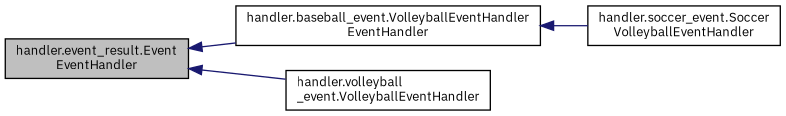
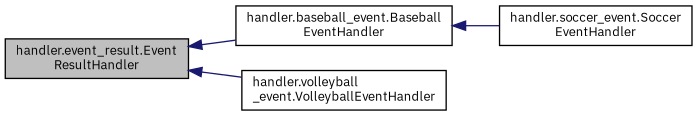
(388, 26) -> (344, 26)
(684, 26) -> (596, 26)
(97, 59) -> (97, 59)
